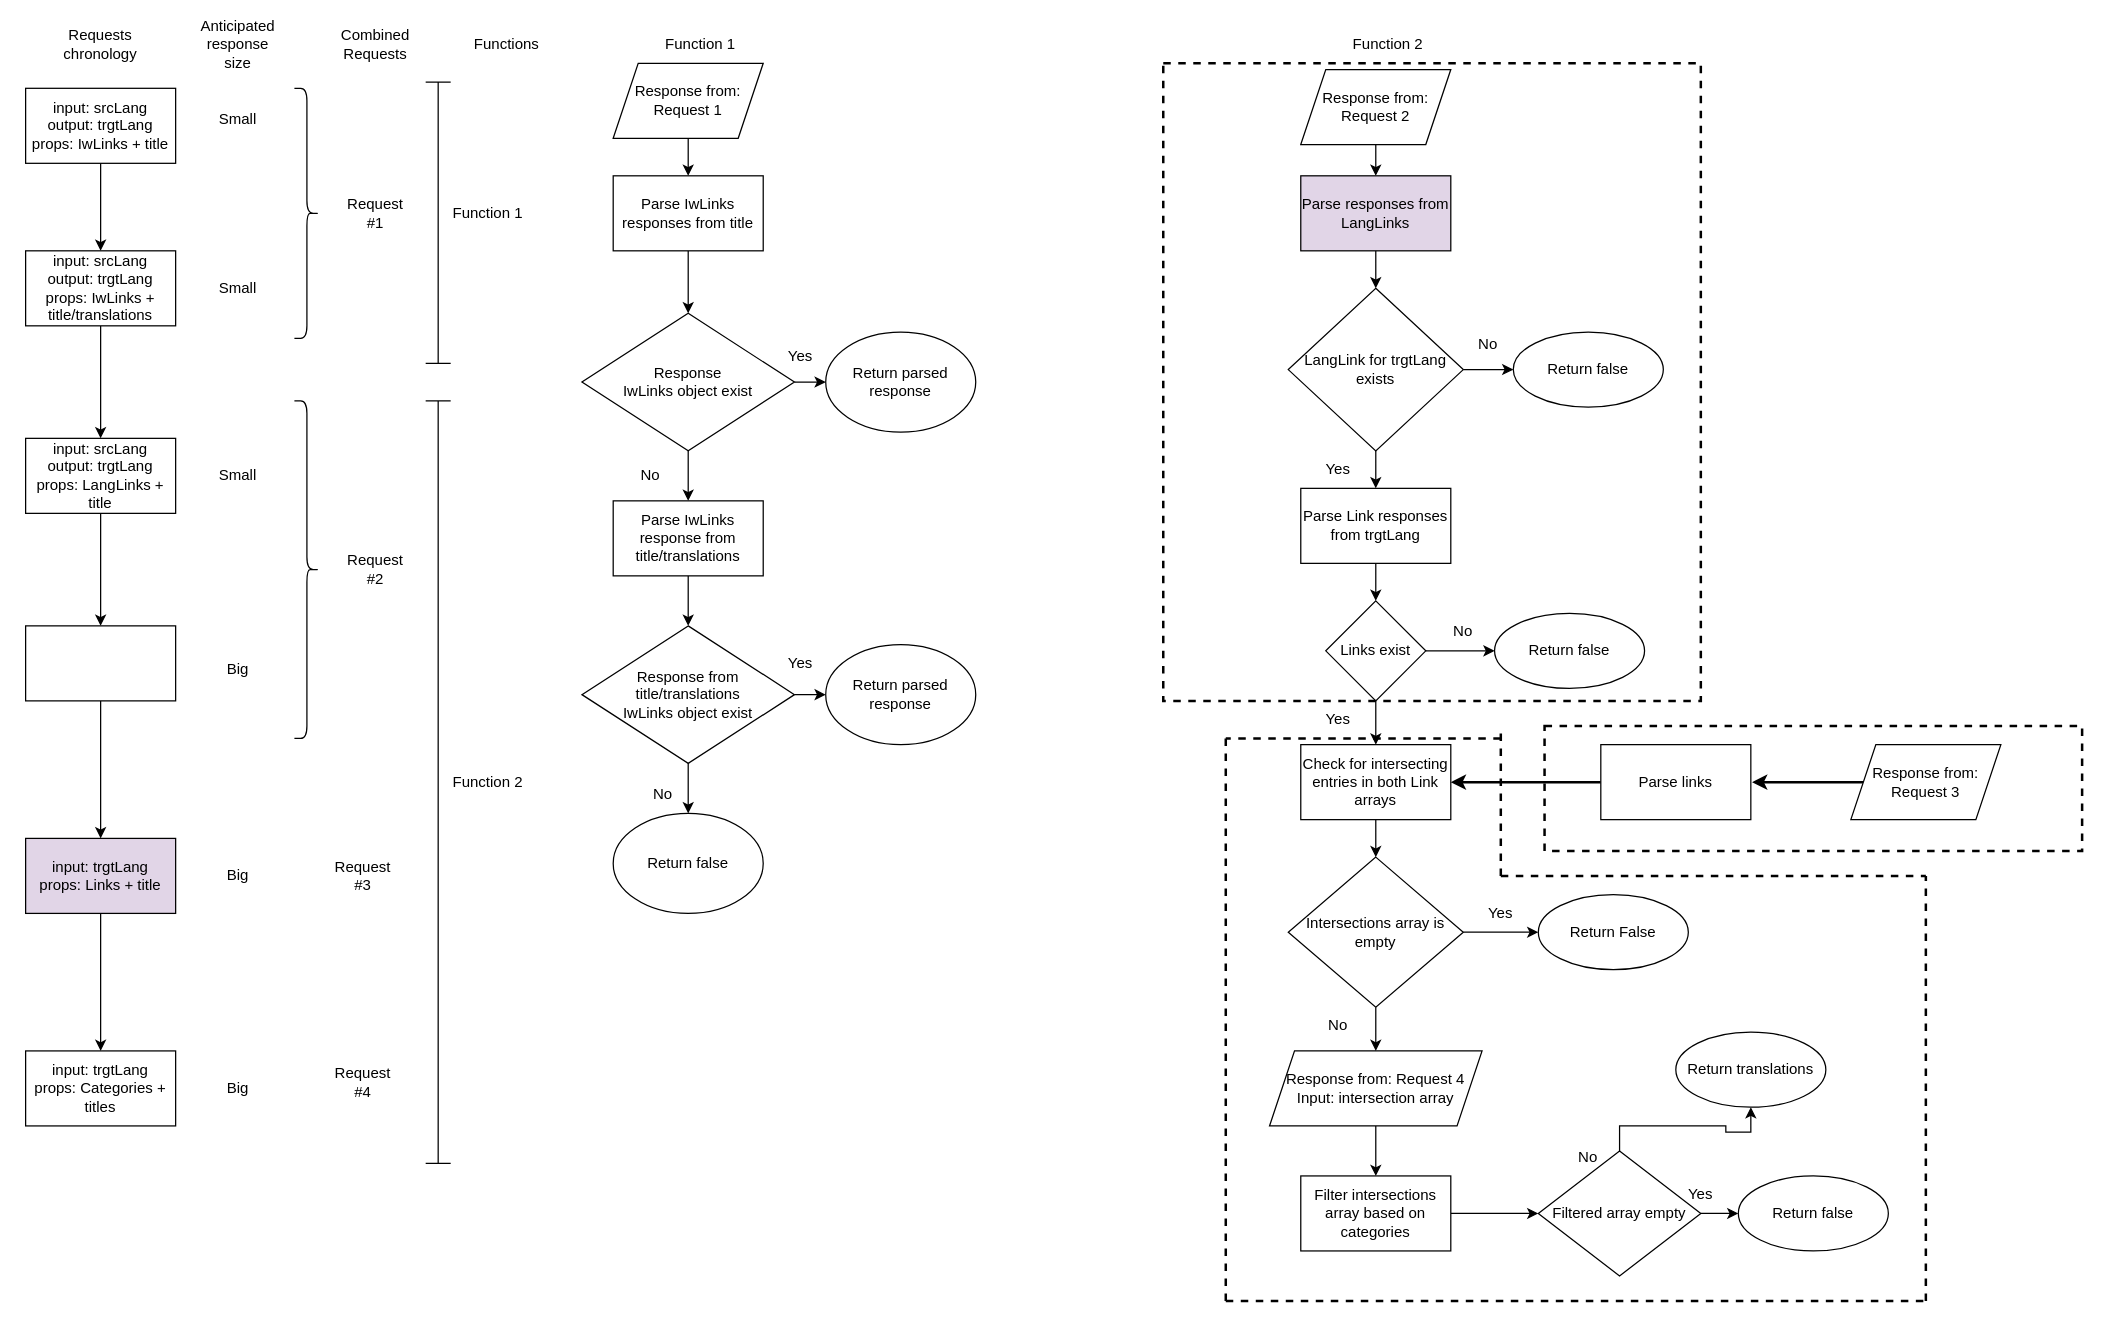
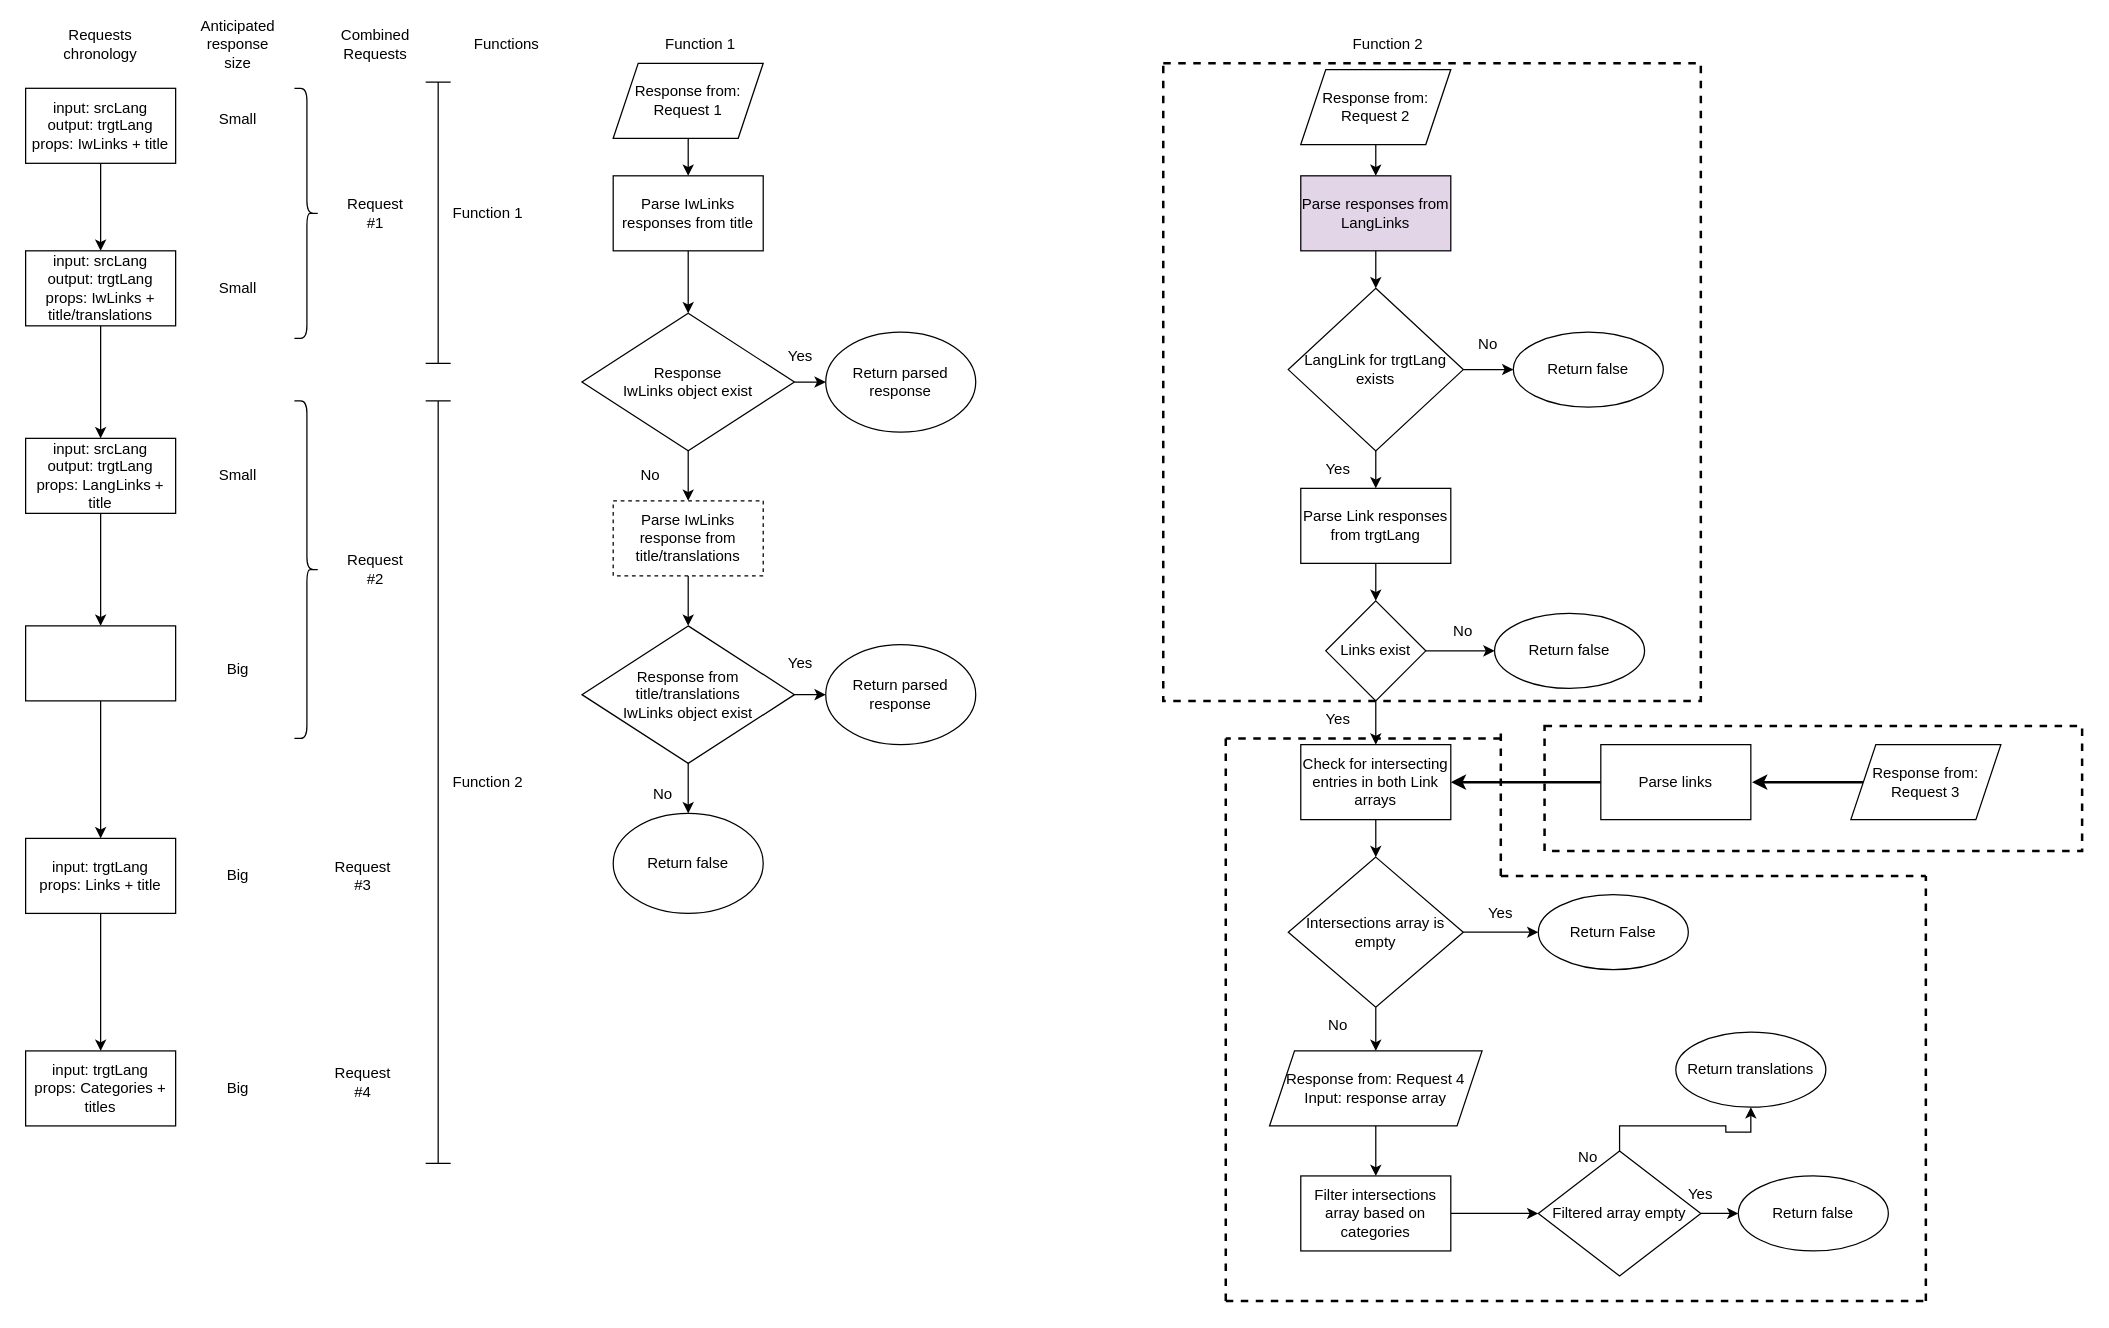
(688, 538) -> (688, 538)
(101, 876) -> (101, 876)
(1376, 1088) -> (1376, 1088)
